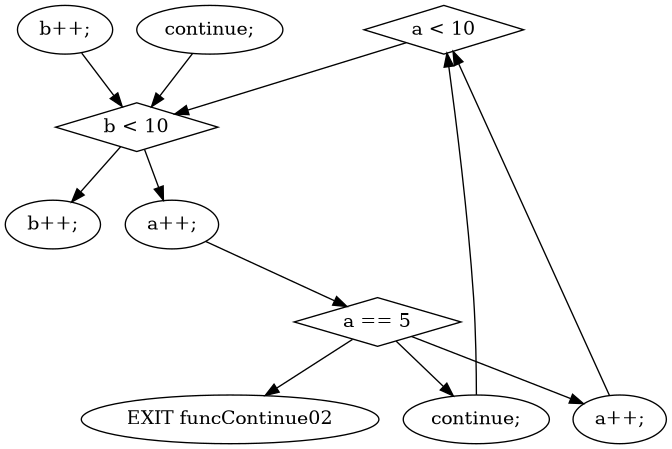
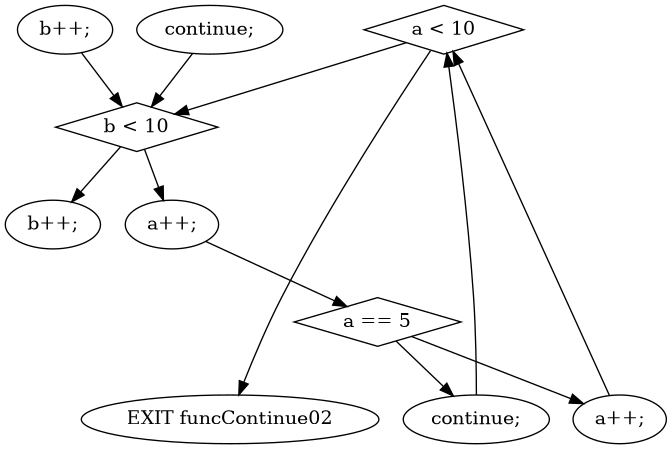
(315, 364) -> (329, 212)
